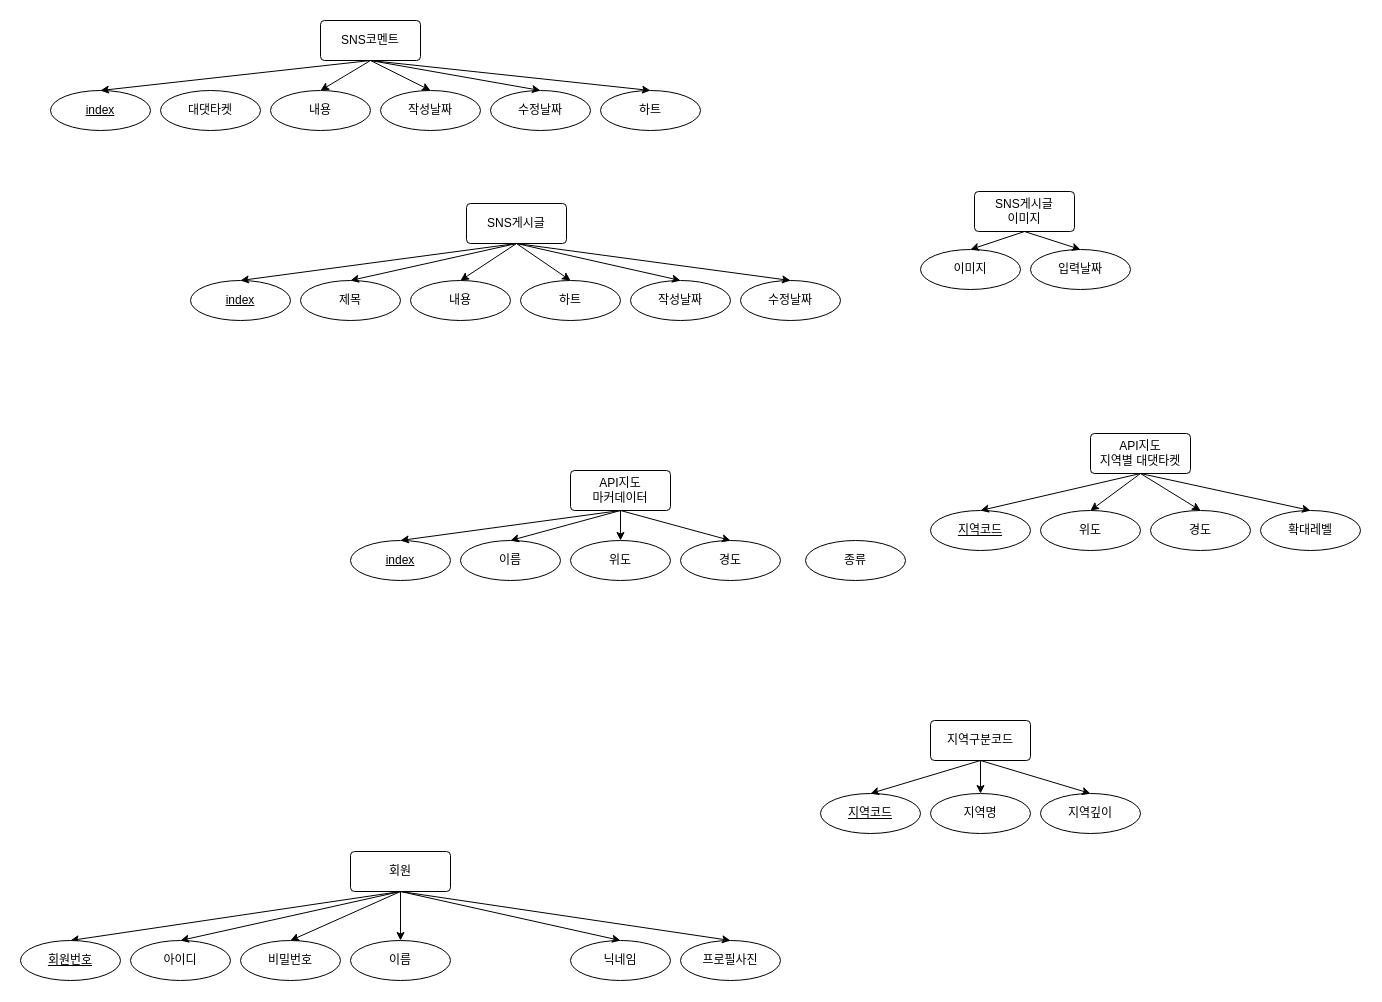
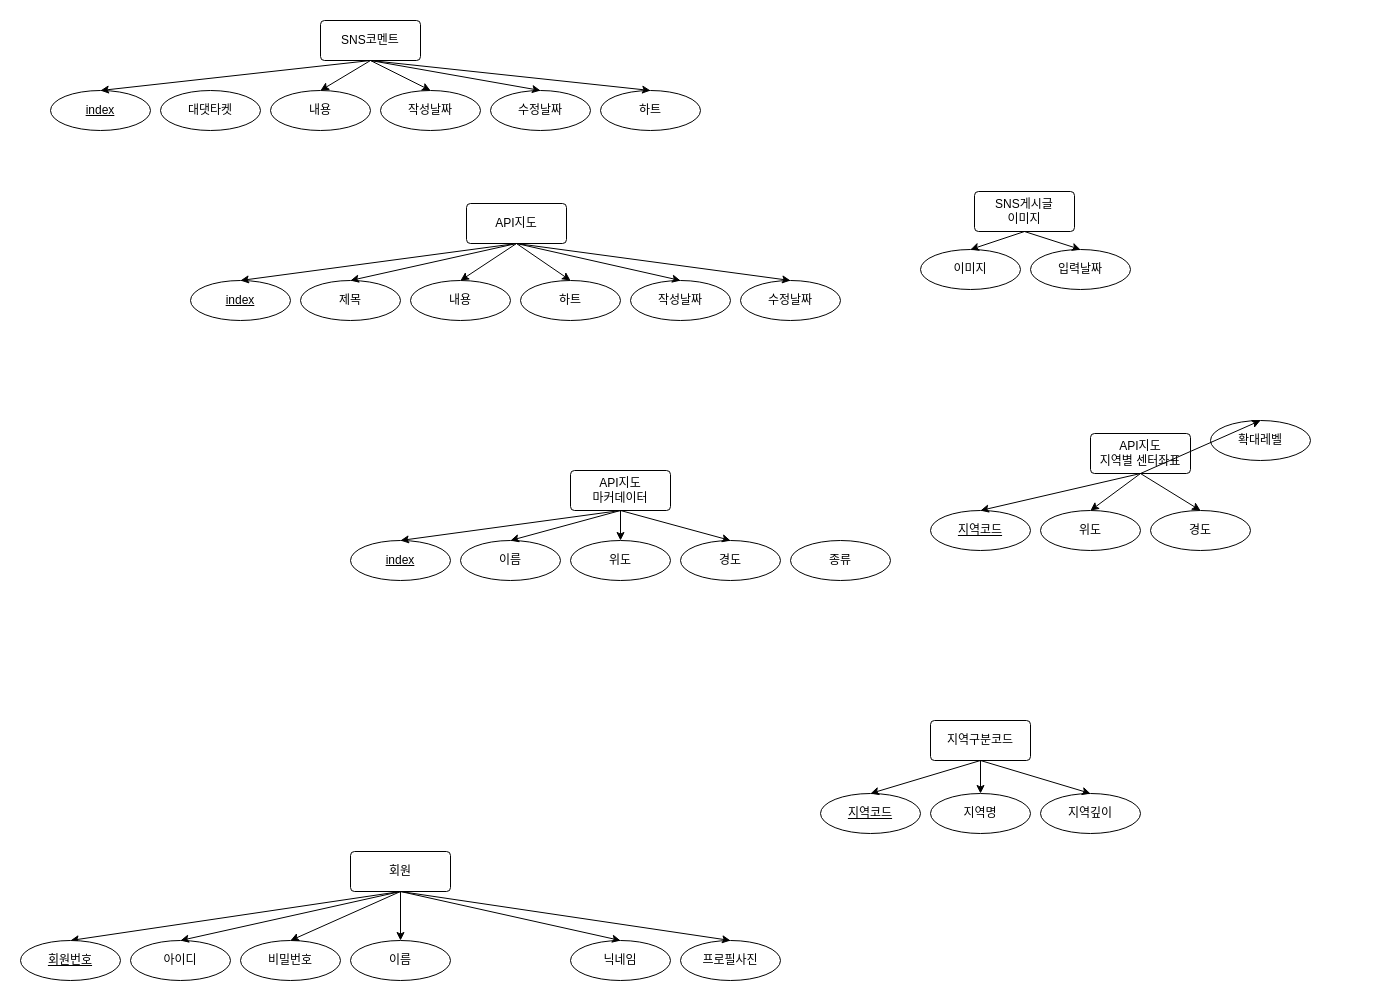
(517, 224) -> (517, 224)
(1141, 454) -> (1141, 454)
(1311, 531) -> (1261, 441)
(856, 561) -> (841, 561)
